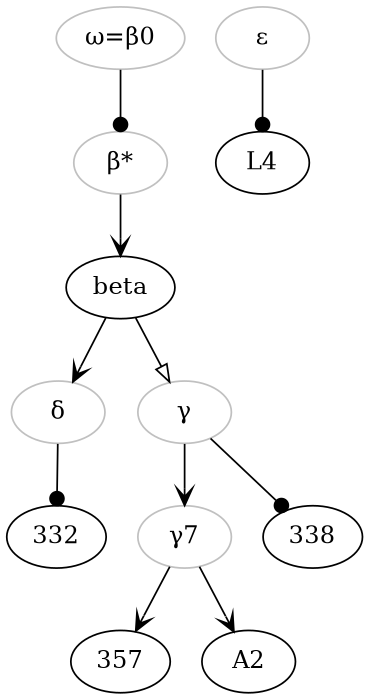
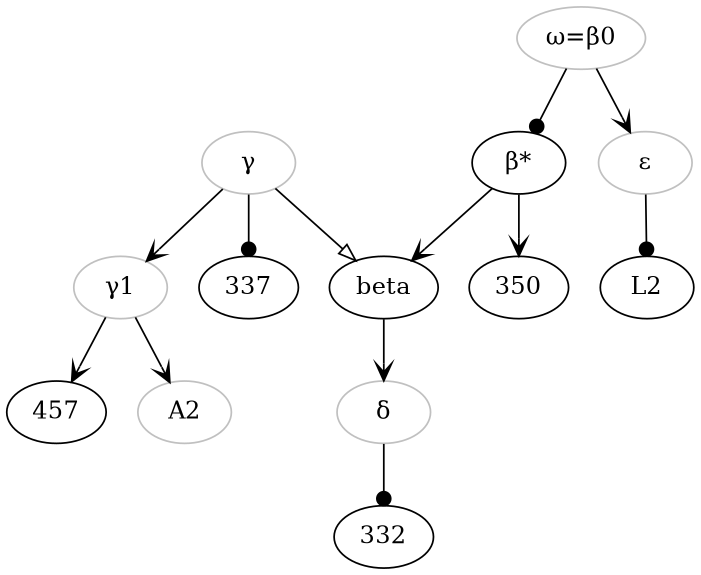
none -> (609, 93)
(121, 163) -> (519, 163)
(263, 163) -> (647, 288)
none -> (519, 288)
(149, 342) -> (309, 219)
(185, 537) -> (121, 288)
(313, 537) -> (249, 288)
(121, 662) -> (56, 412)
(249, 662) -> (185, 412)
